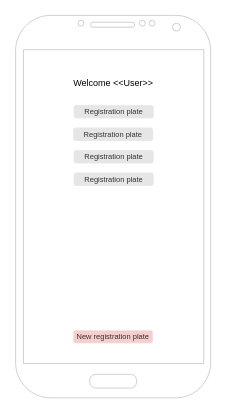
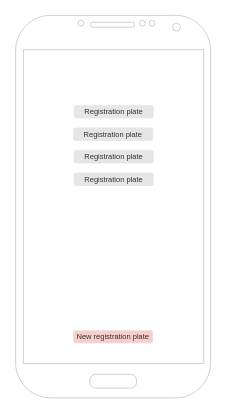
(113, 83) -> none
